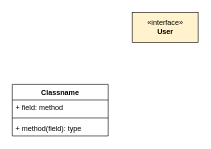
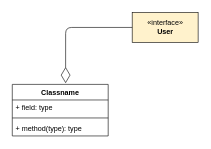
none -> (80, 27)
(41, 108) -> (37, 108)
(53, 128) -> (53, 128)
